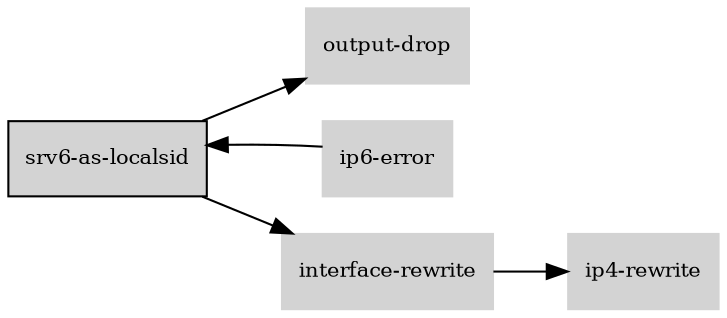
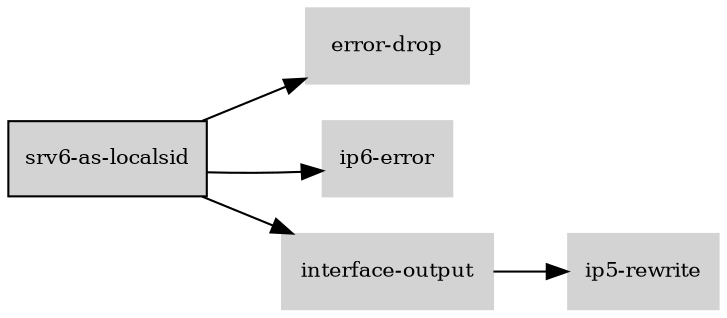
(387, 46) -> (387, 46)
(275, 145) -> (254, 173)
(387, 272) -> (387, 272)
(643, 272) -> (643, 272)
